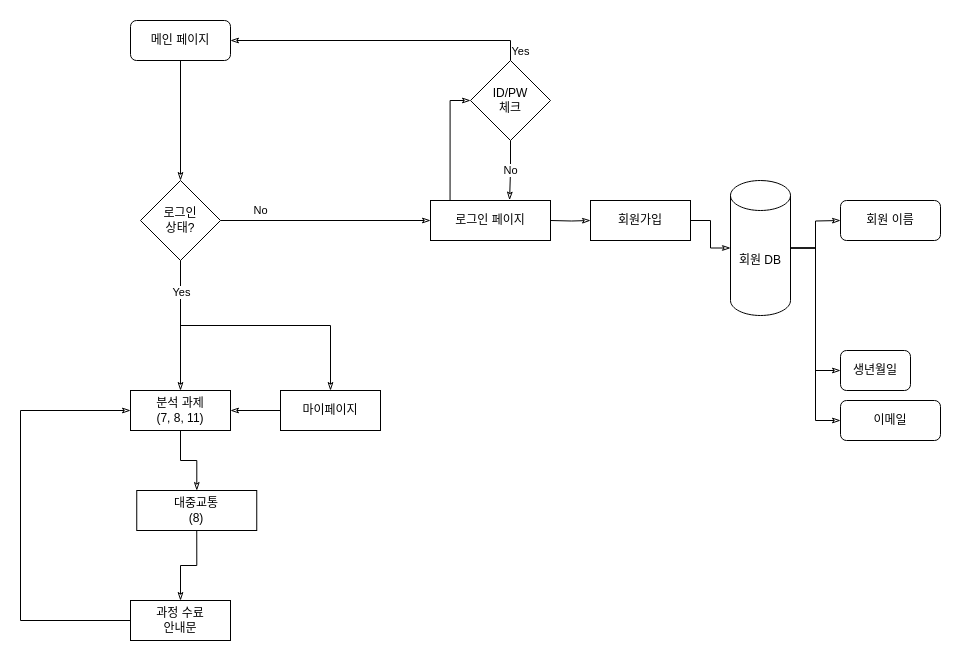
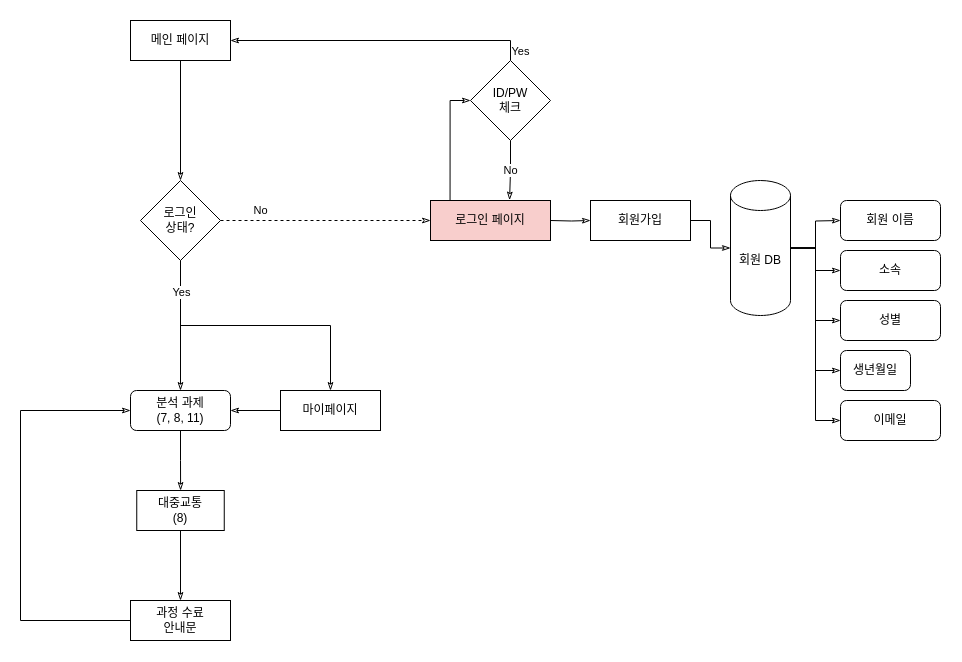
(181, 41) -> (181, 41)
(323, 221) -> (323, 221)
(491, 221) -> (491, 221)
none -> (825, 271)
none -> (891, 271)
none -> (825, 321)
none -> (891, 321)
(181, 411) -> (181, 411)
(197, 511) -> (181, 511)
